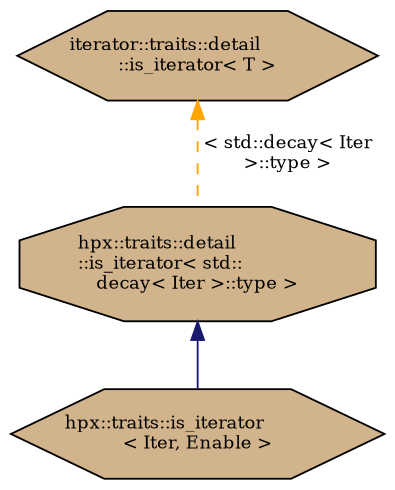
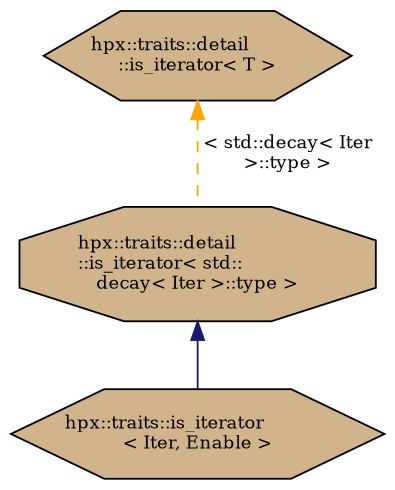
(198, 56) -> (198, 56)
